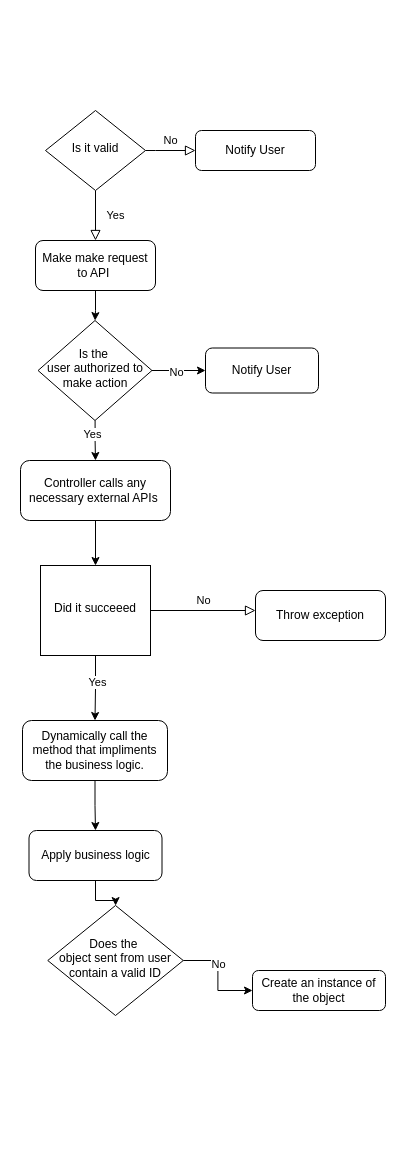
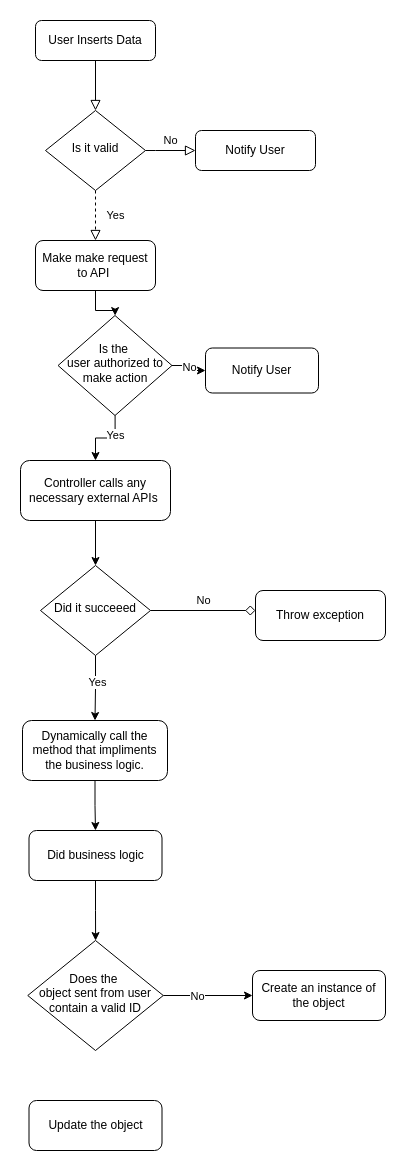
none -> (96, 41)
none -> (96, 80)
(96, 210) -> (96, 210)
(95, 371) -> (115, 366)
(96, 611) -> (96, 611)
(244, 611) -> (244, 611)
(96, 856) -> (96, 856)
(116, 961) -> (96, 996)
(319, 991) -> (319, 996)
none -> (96, 1126)
